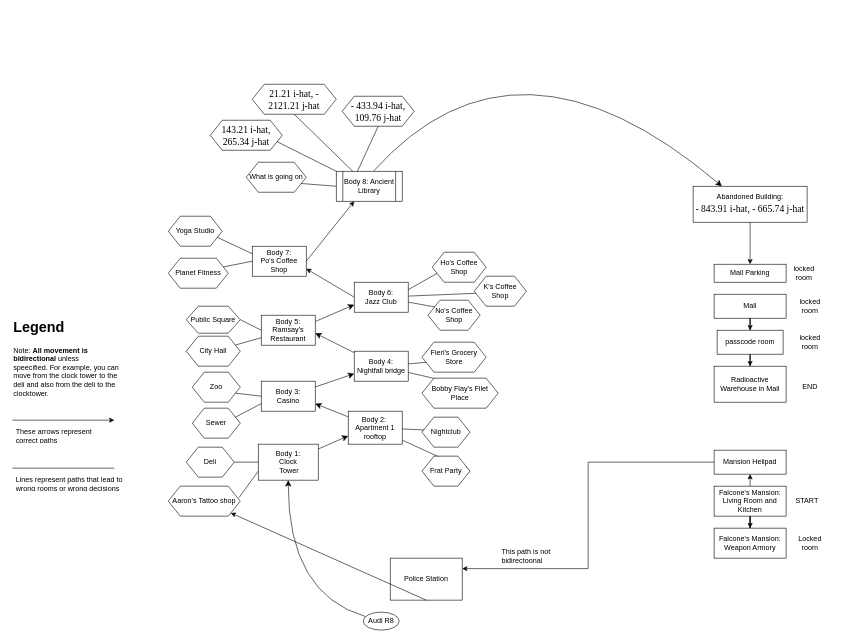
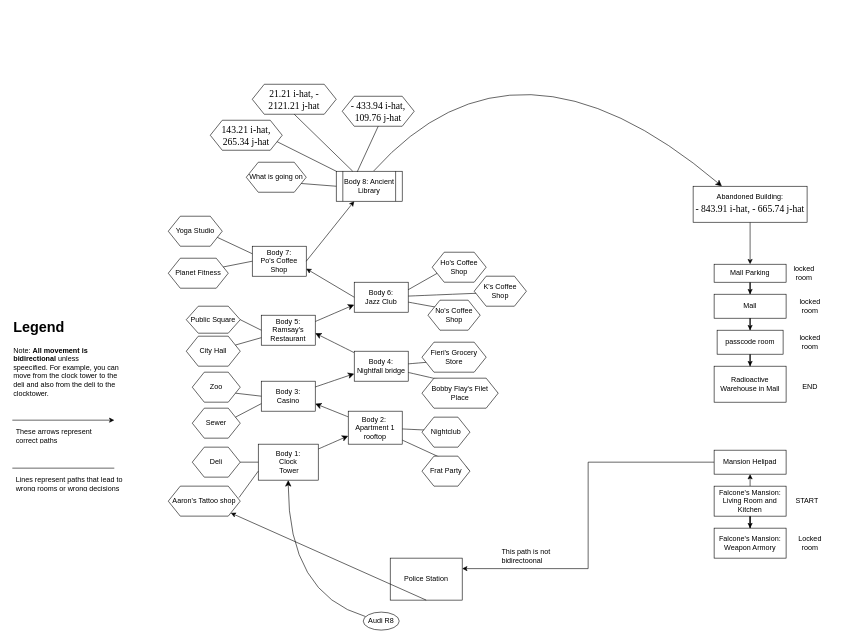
none -> (750, 290)
(210, 462) -> (216, 462)
